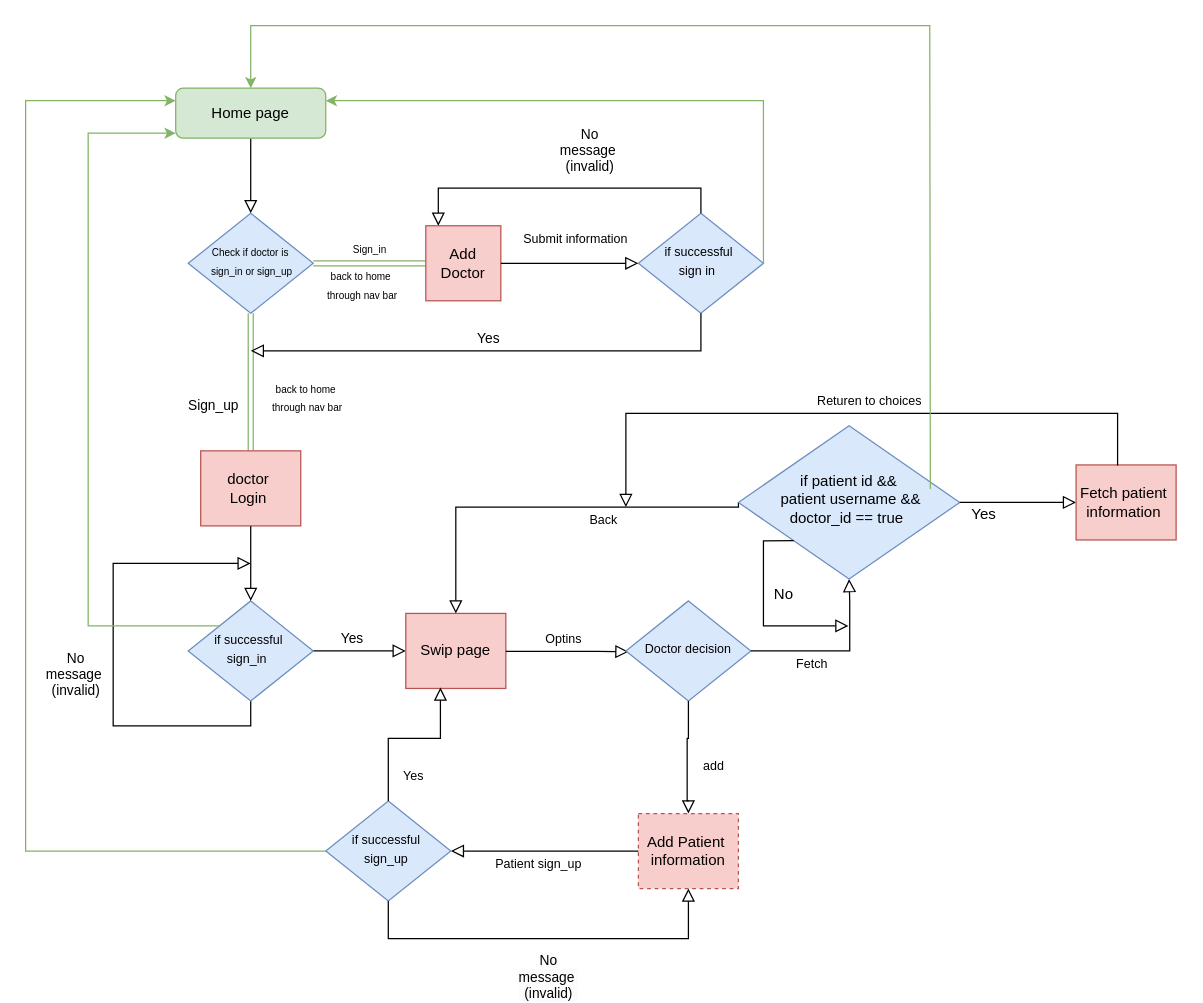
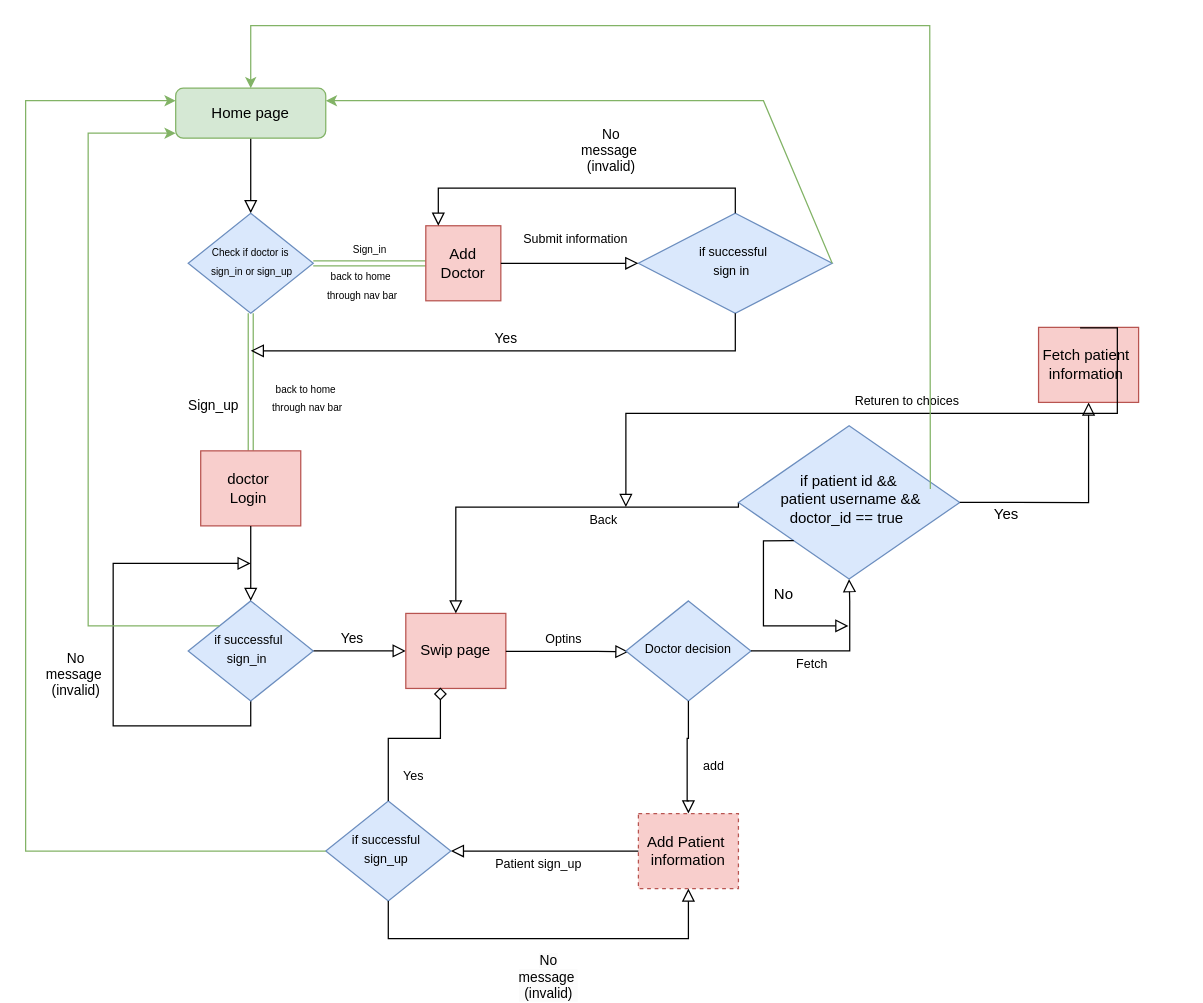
(701, 263) -> (735, 263)
(1126, 502) -> (1088, 365)
(440, 701) -> (440, 701)
